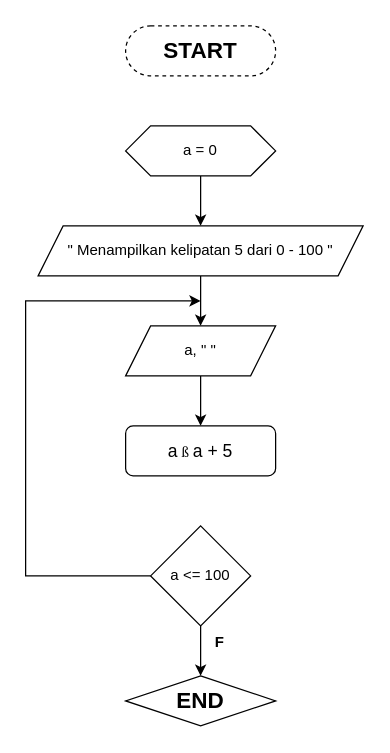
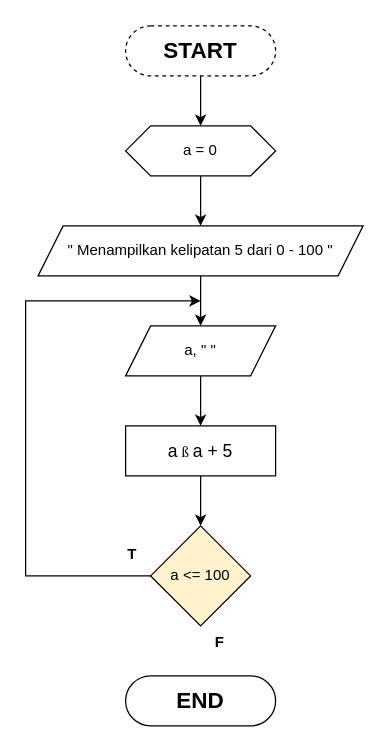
none -> (201, 97)
(201, 451) -> (201, 451)
none -> (201, 497)
none -> (132, 554)
(201, 576) -> (201, 576)
(201, 647) -> none
(201, 701) -> (201, 701)
